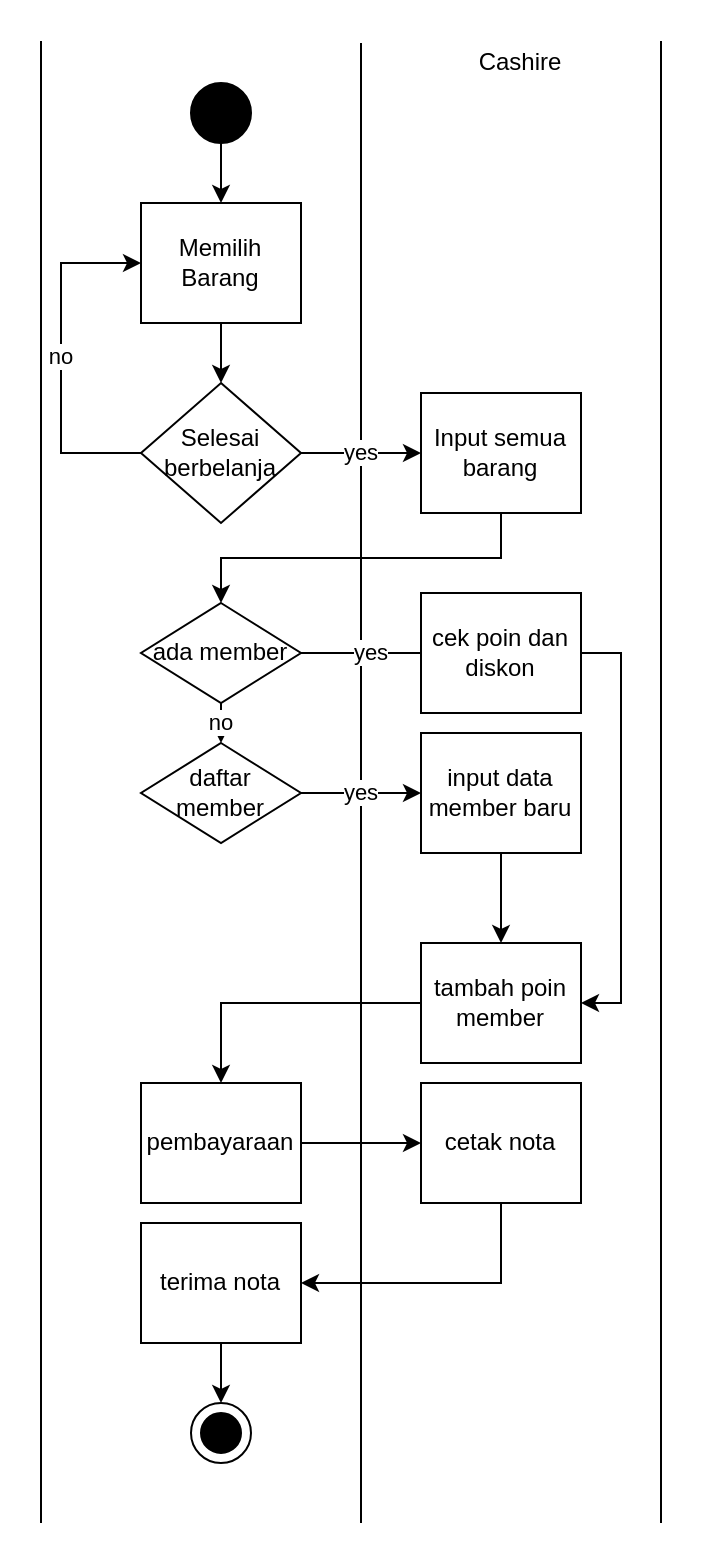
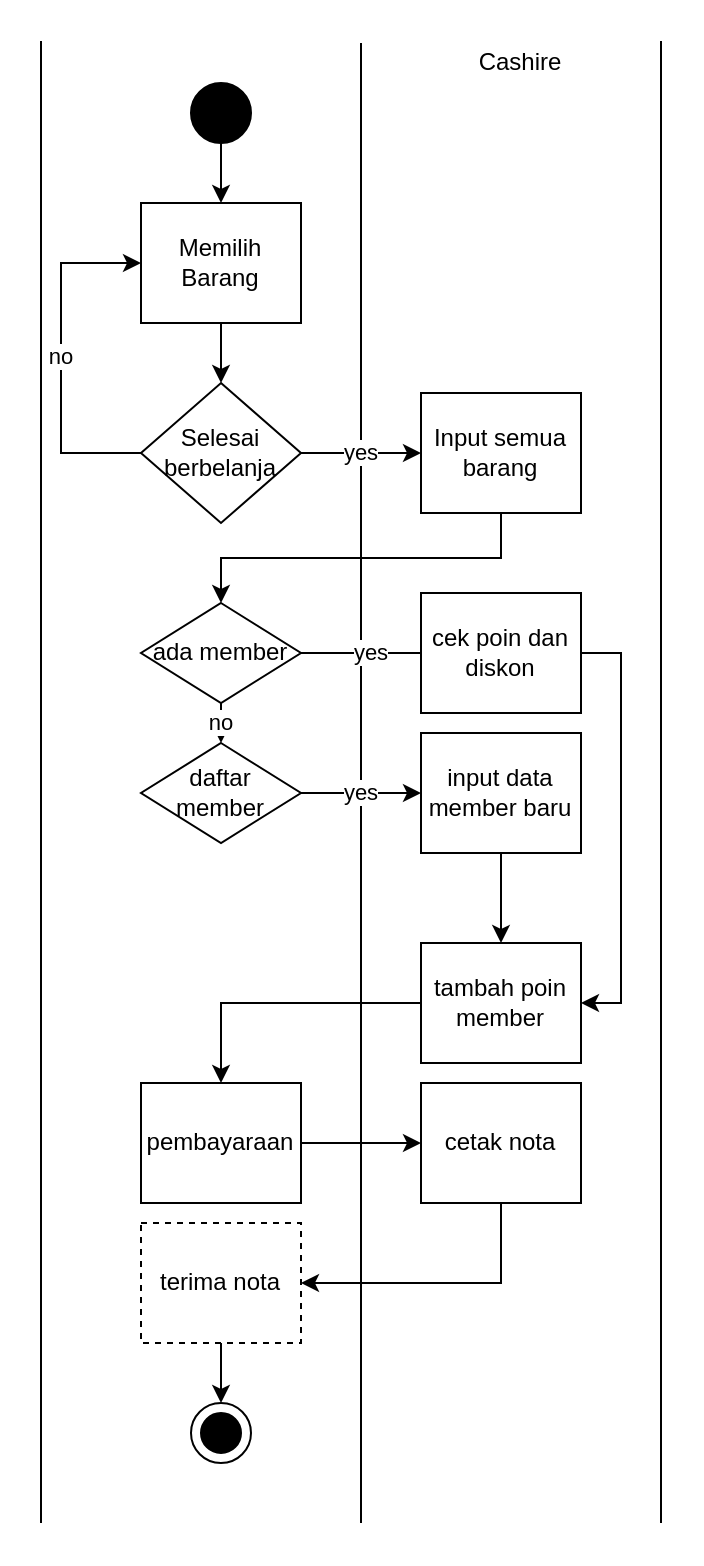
(221, 1283) -> (221, 1283)
